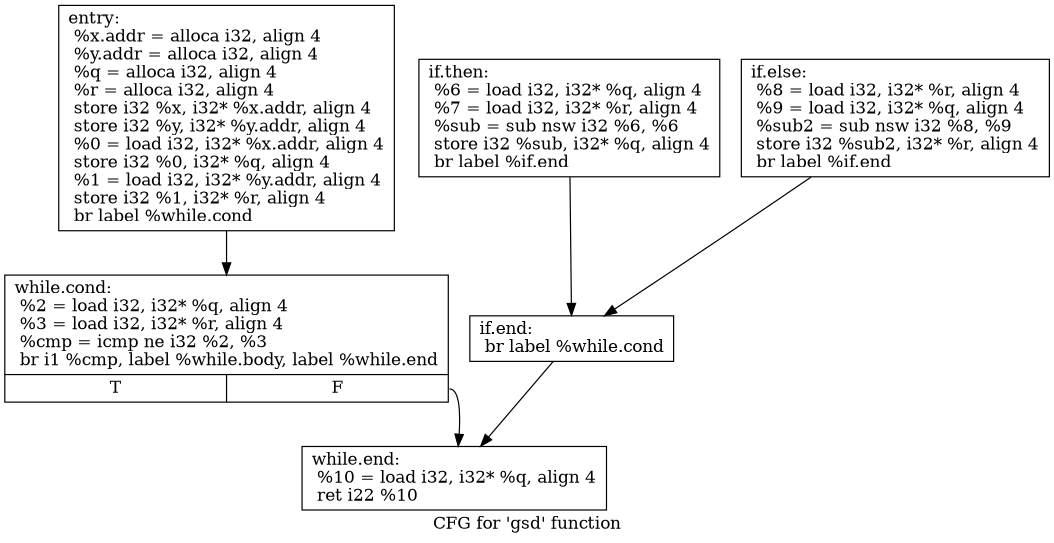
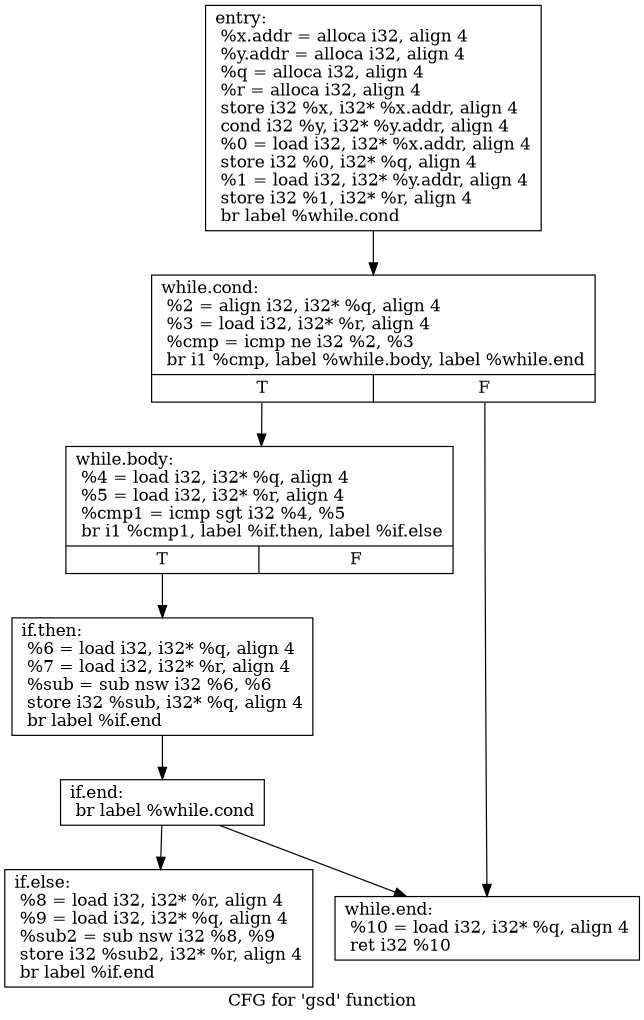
(218, 126) -> (363, 126)
(713, 243) -> (161, 841)
(152, 306) -> (301, 306)
(365, 496) -> (398, 946)
none -> (259, 510)
